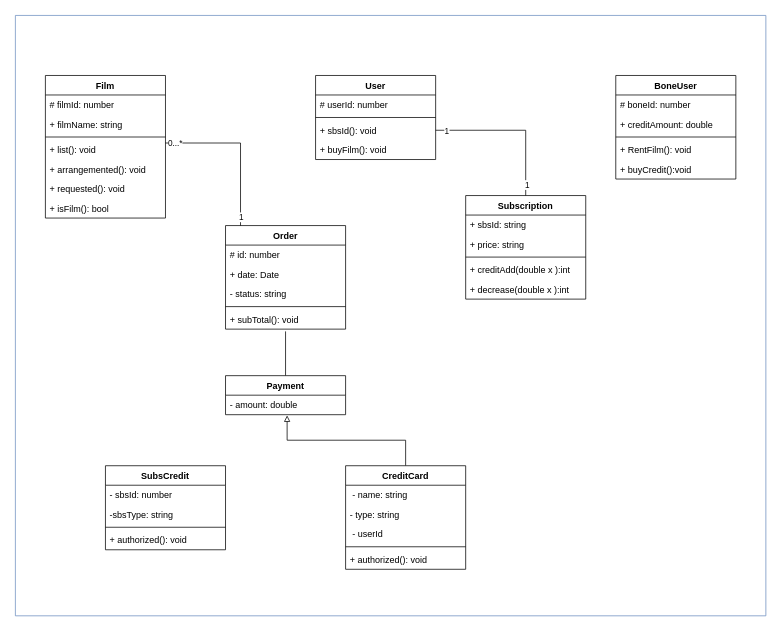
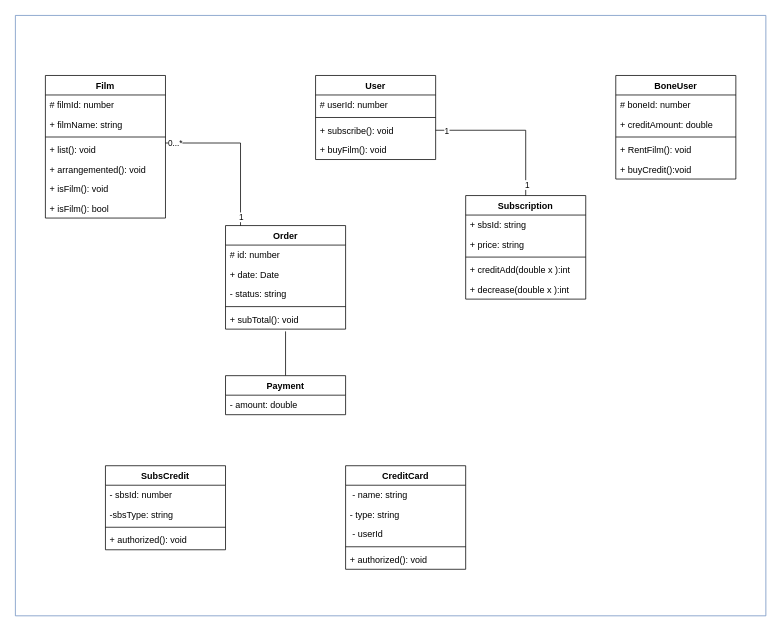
(354, 131) -> (363, 131)
(94, 189) -> (83, 189)
(350, 440) -> none
